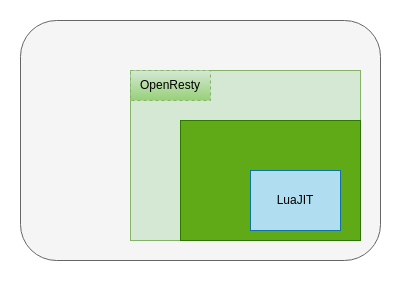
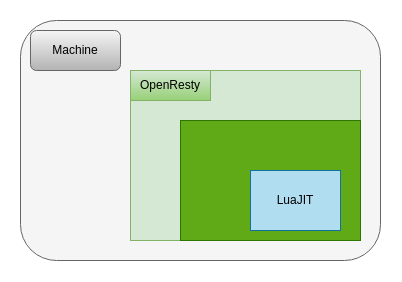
none -> (76, 51)
(171, 86) -> (171, 86)
